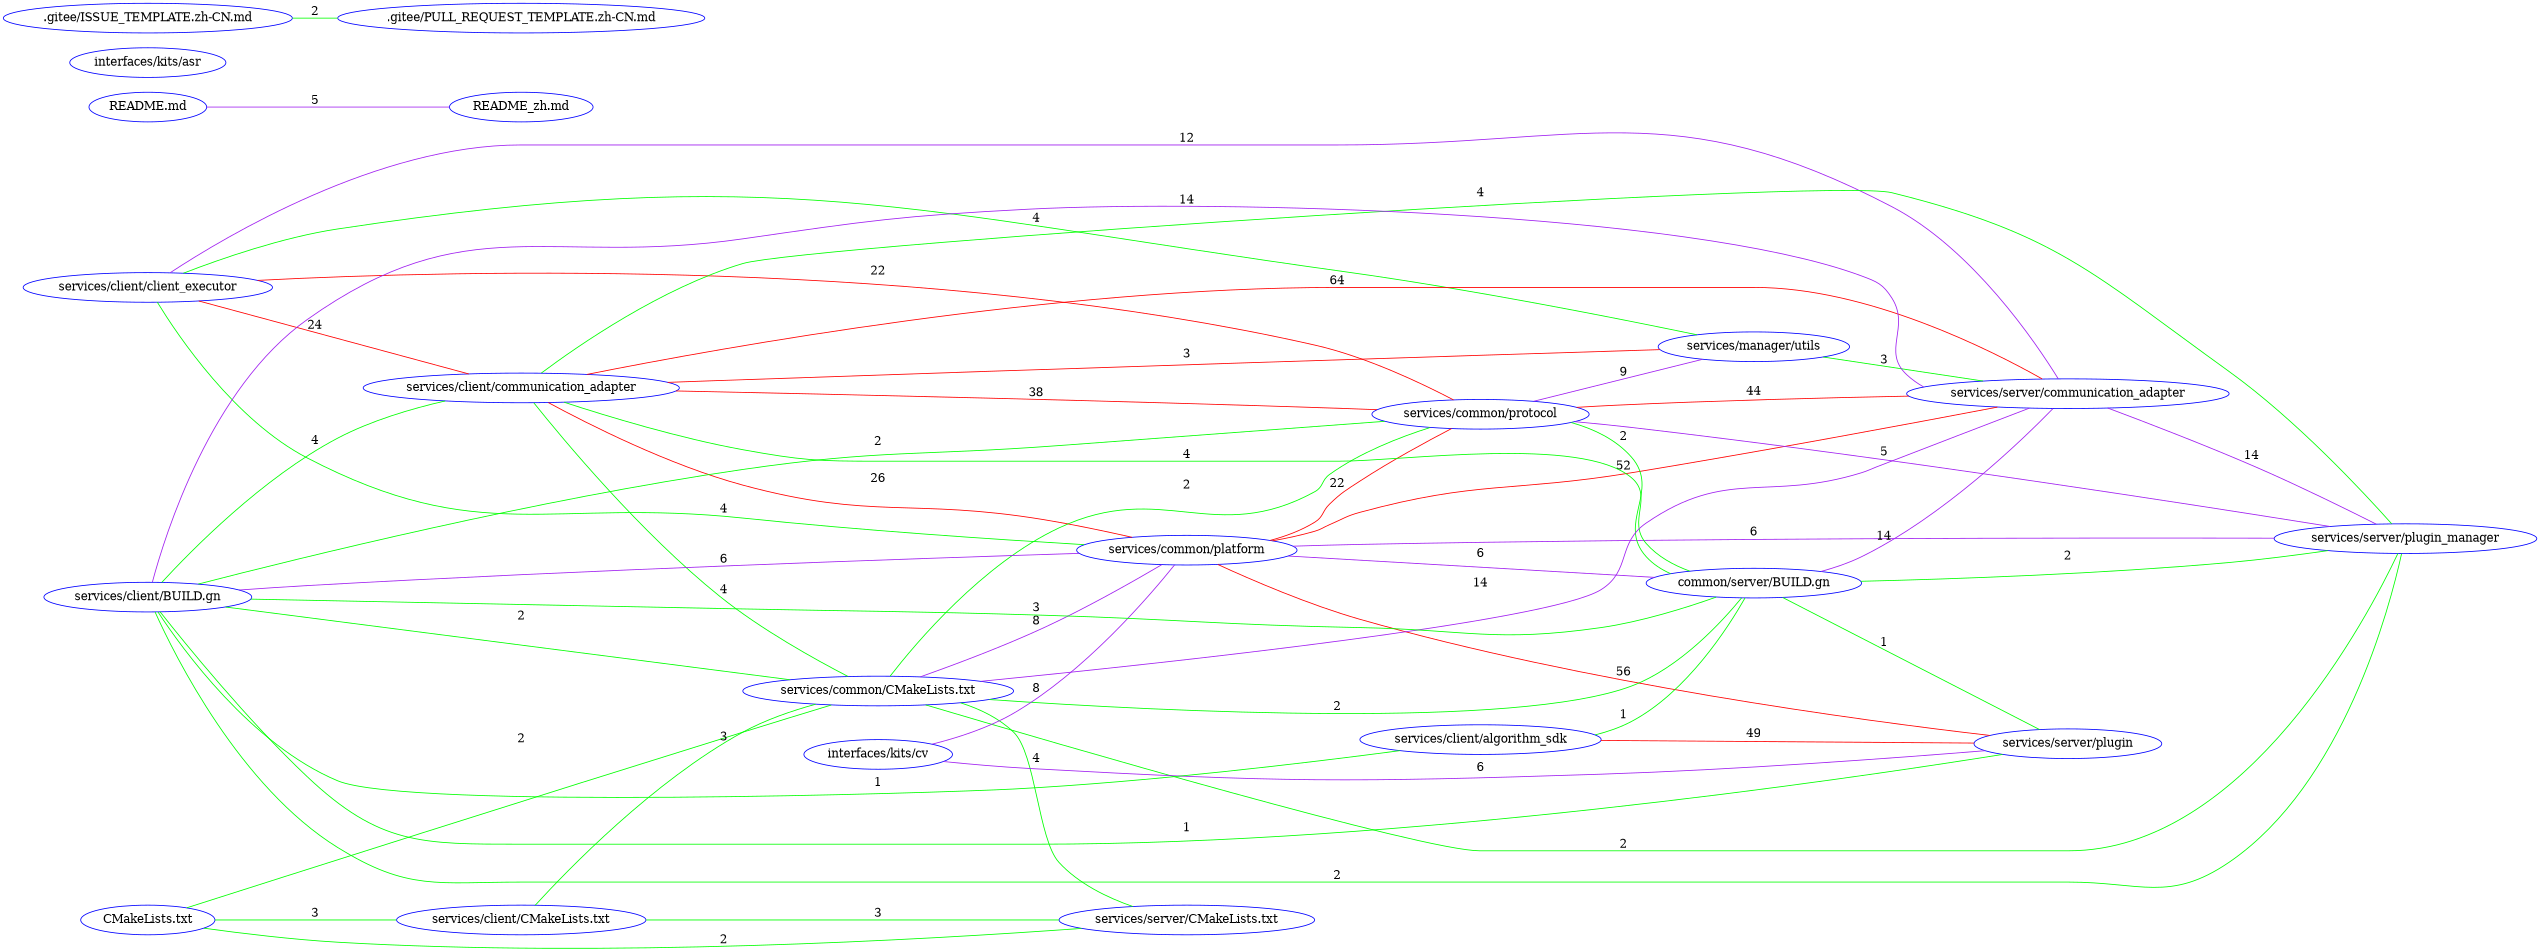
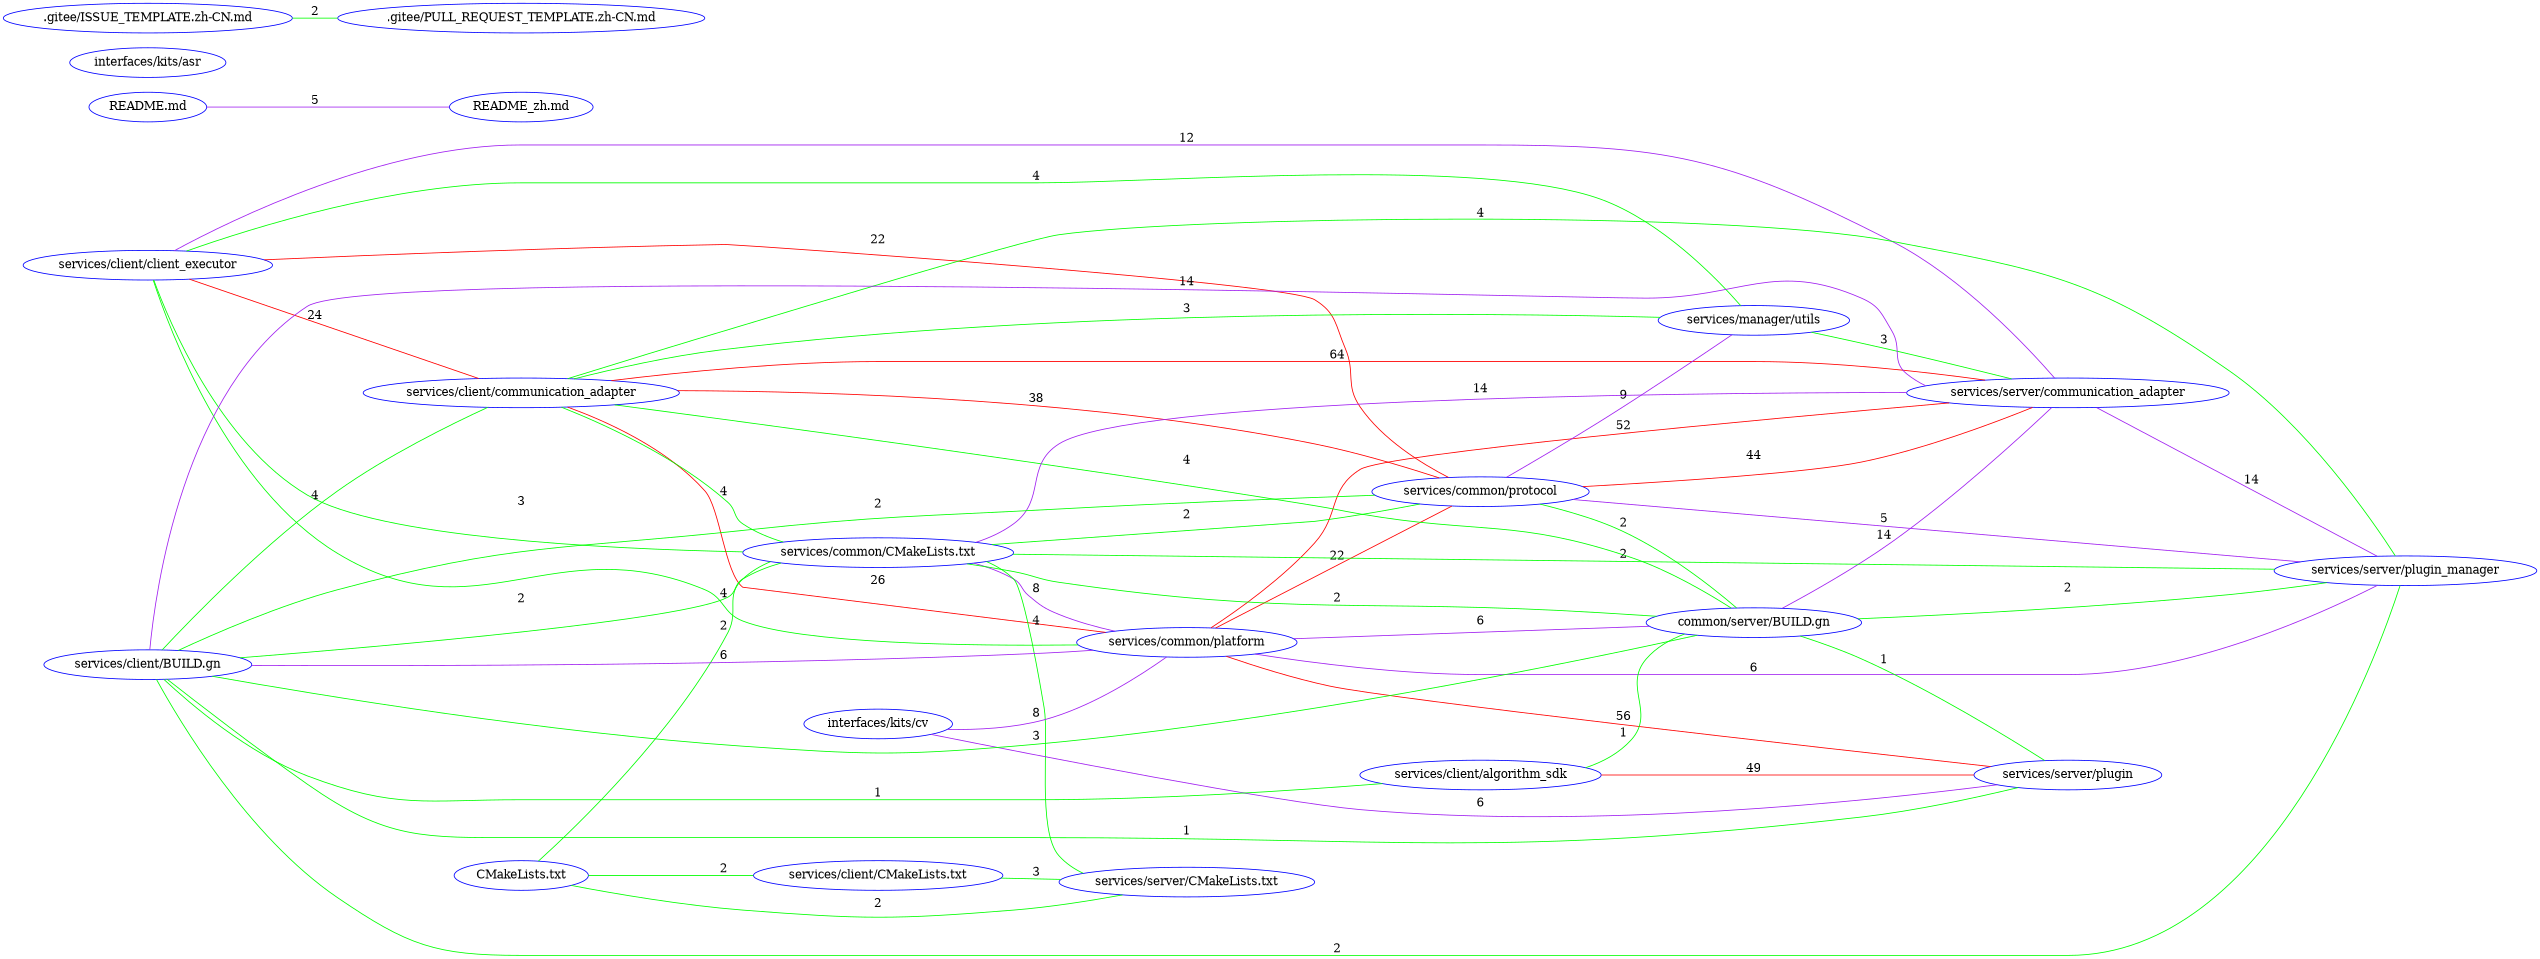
(1164, 365) -> (1115, 320)
(663, 786) -> (389, 522)
(315, 914) -> (724, 869)
